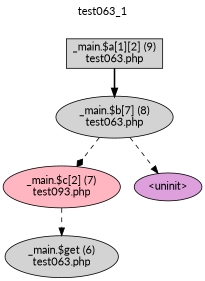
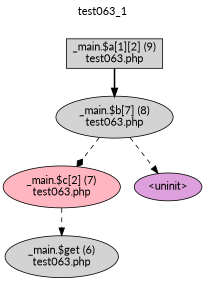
(62, 187) -> (62, 187)
